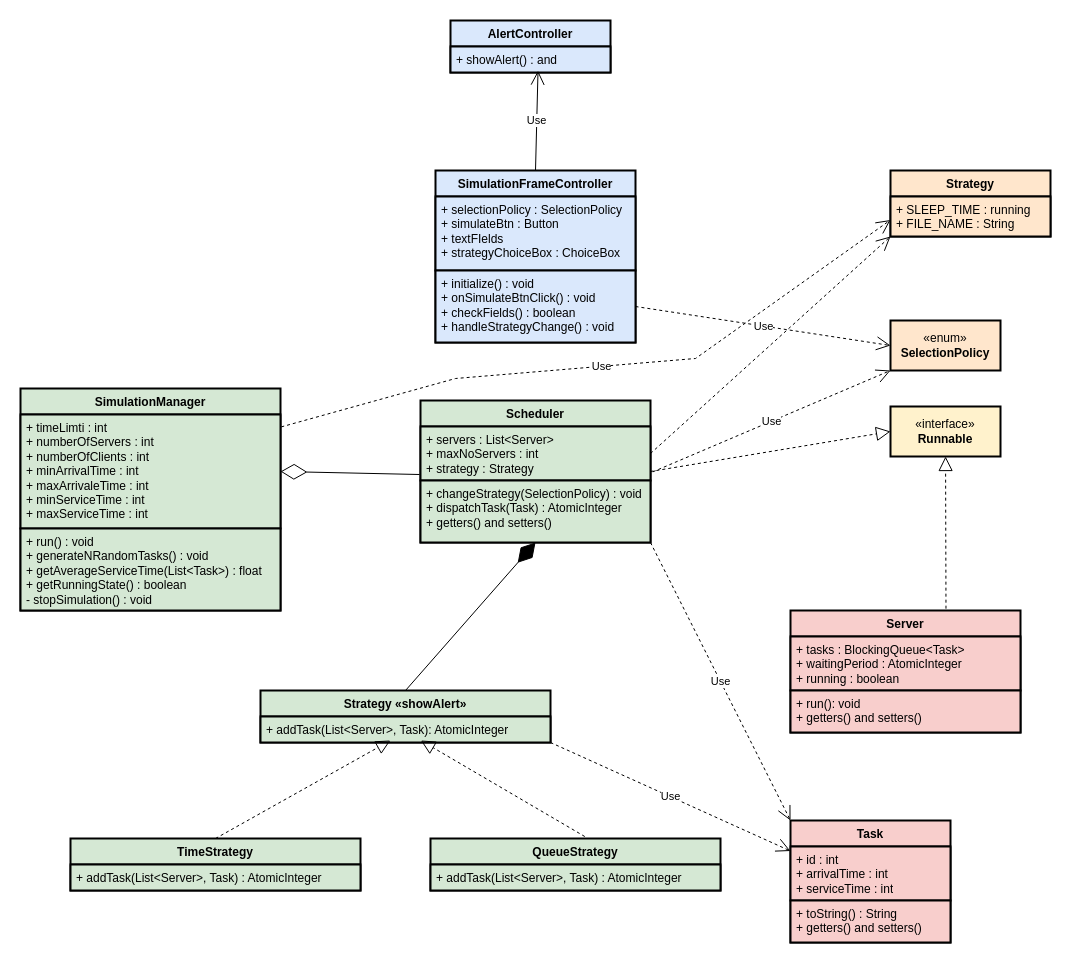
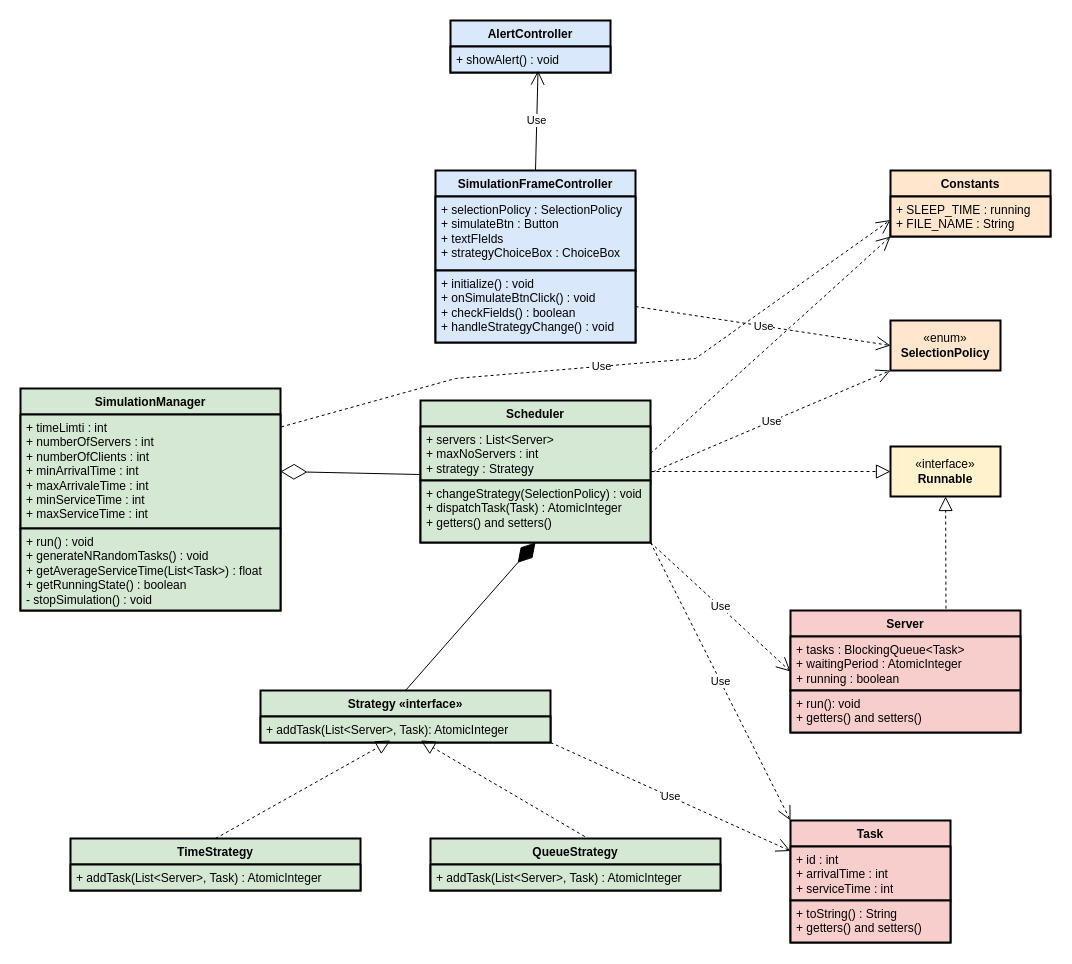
(513, 61) -> (514, 61)
(971, 185) -> (971, 185)
(946, 432) -> (946, 472)
none -> (721, 608)
(406, 705) -> (406, 705)
